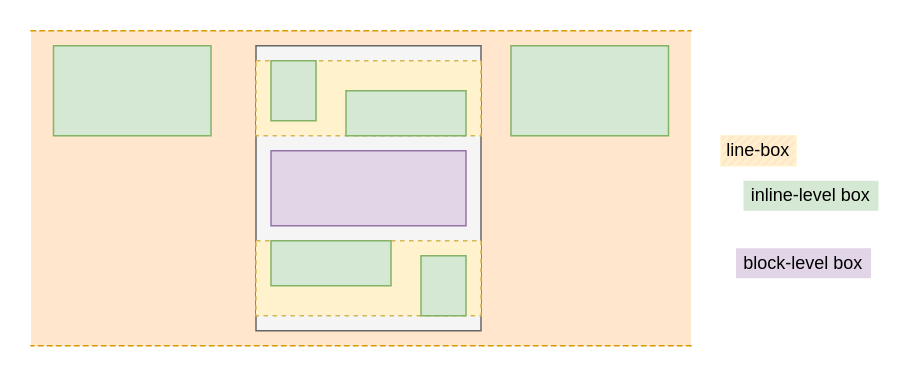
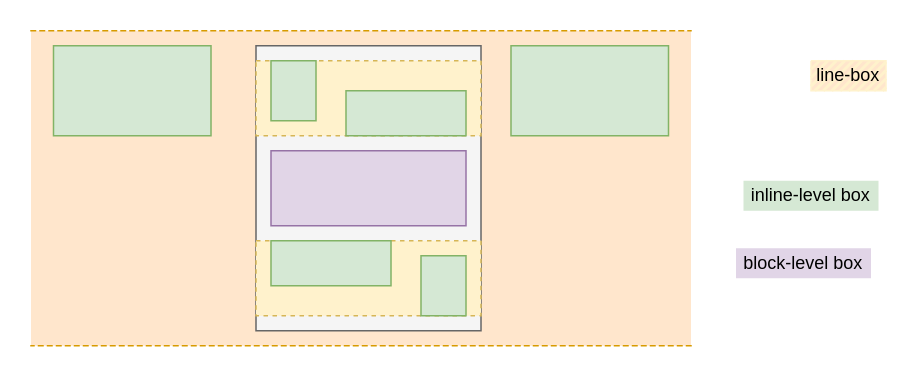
(758, 151) -> (848, 76)
